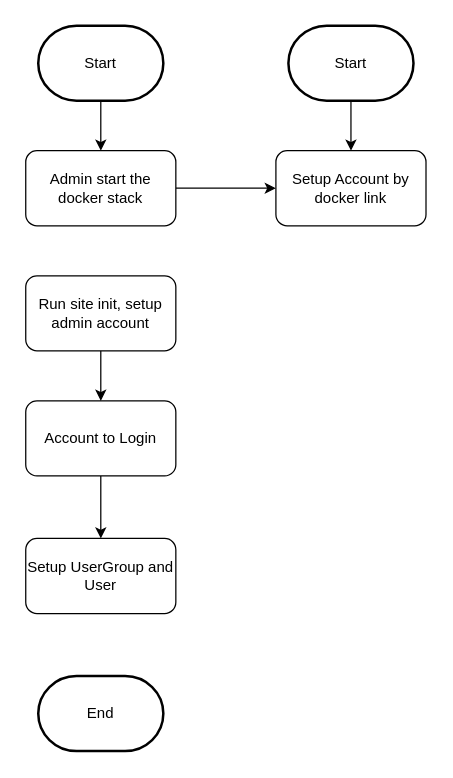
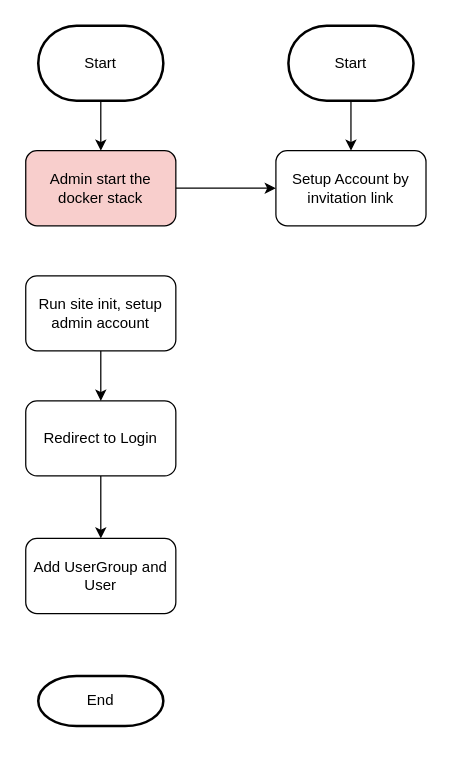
(101, 188) -> (101, 188)
(351, 188) -> (351, 188)
(101, 438) -> (101, 438)
(101, 576) -> (101, 576)
(101, 713) -> (101, 701)
